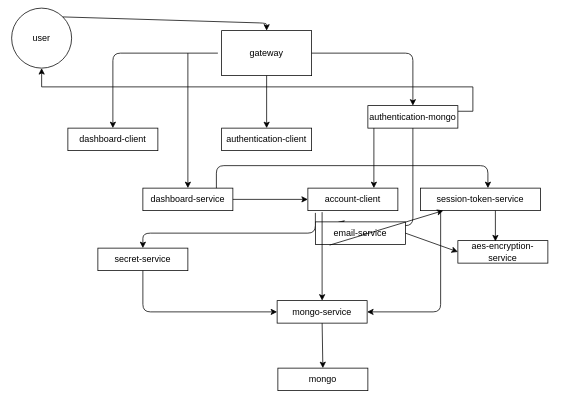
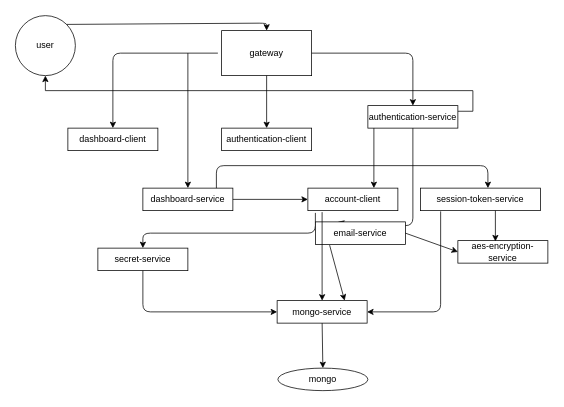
(42, 38) -> (45, 45)
(413, 117) -> (413, 117)
(359, 236) -> (336, 270)
(323, 379) -> (323, 379)
